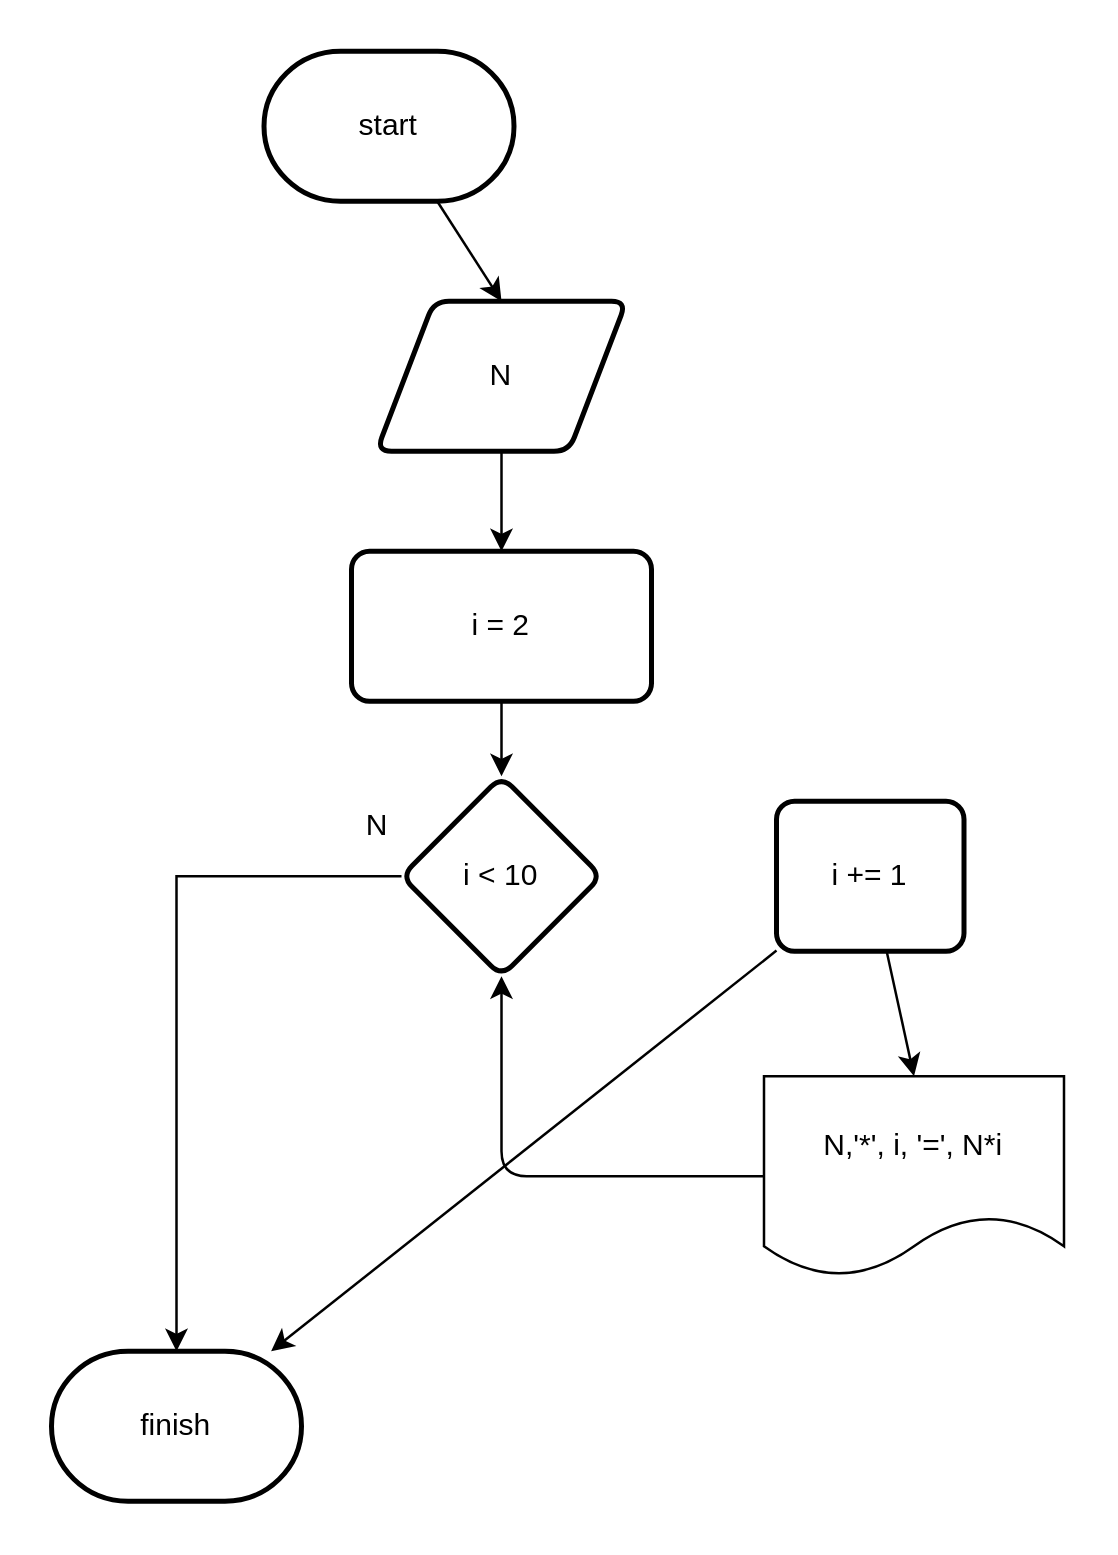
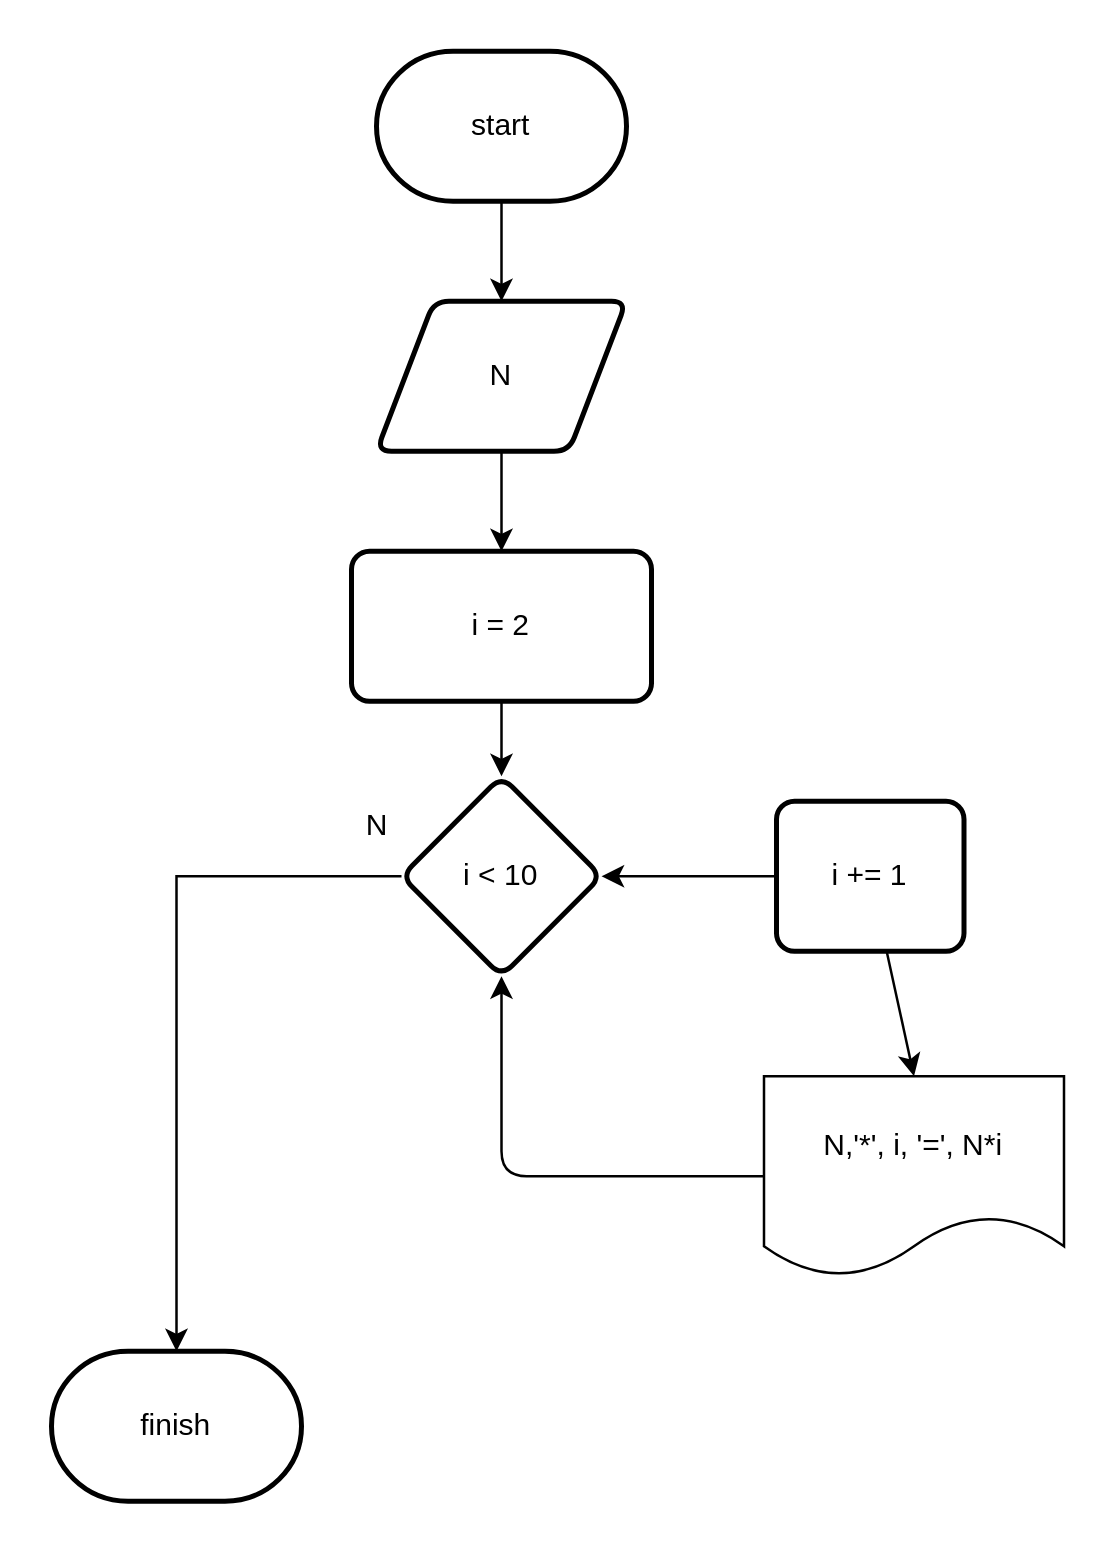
(389, 126) -> (501, 126)
(530, 1146) -> (696, 876)
